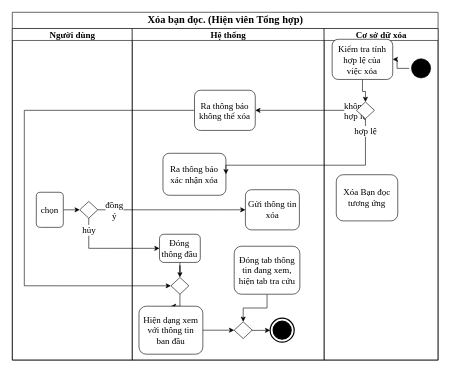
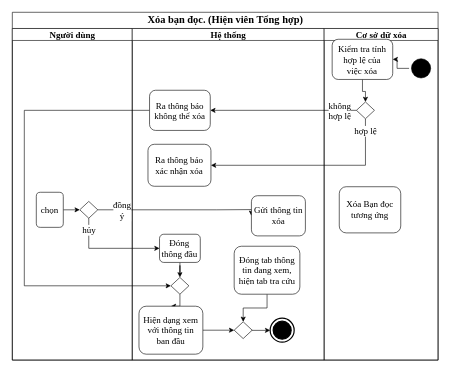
(225, 110) -> (180, 110)
(195, 174) -> (180, 165)
(367, 198) -> (370, 210)
(273, 210) -> (279, 216)
